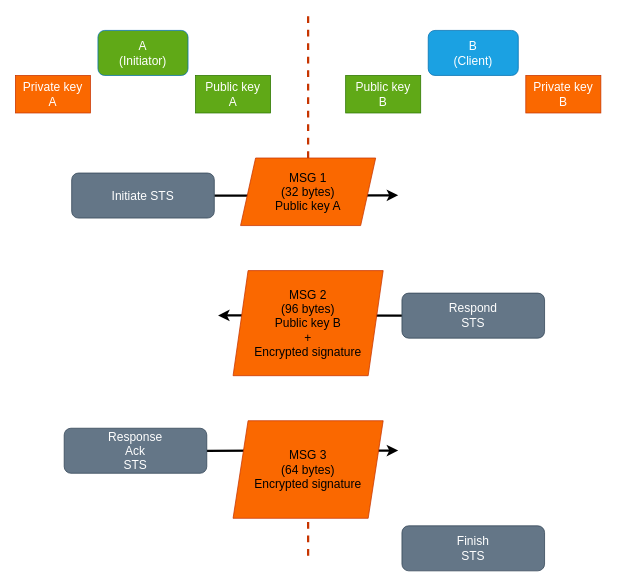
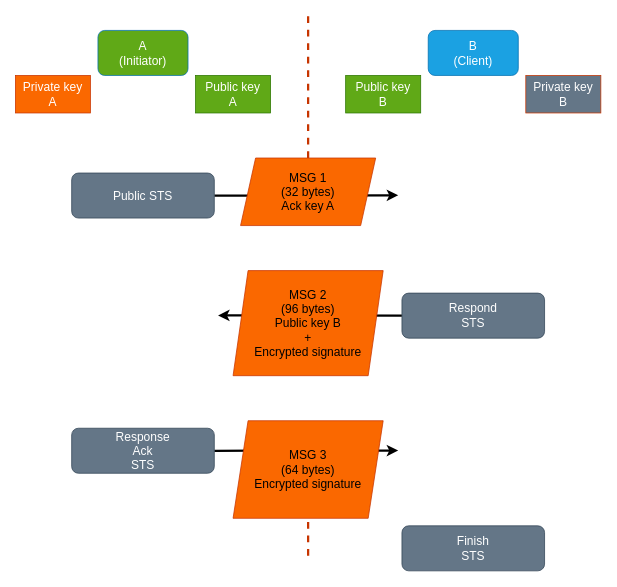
(563, 94) -> (563, 94)
(308, 192) -> (308, 192)
(143, 195) -> (143, 195)
(135, 450) -> (143, 450)
